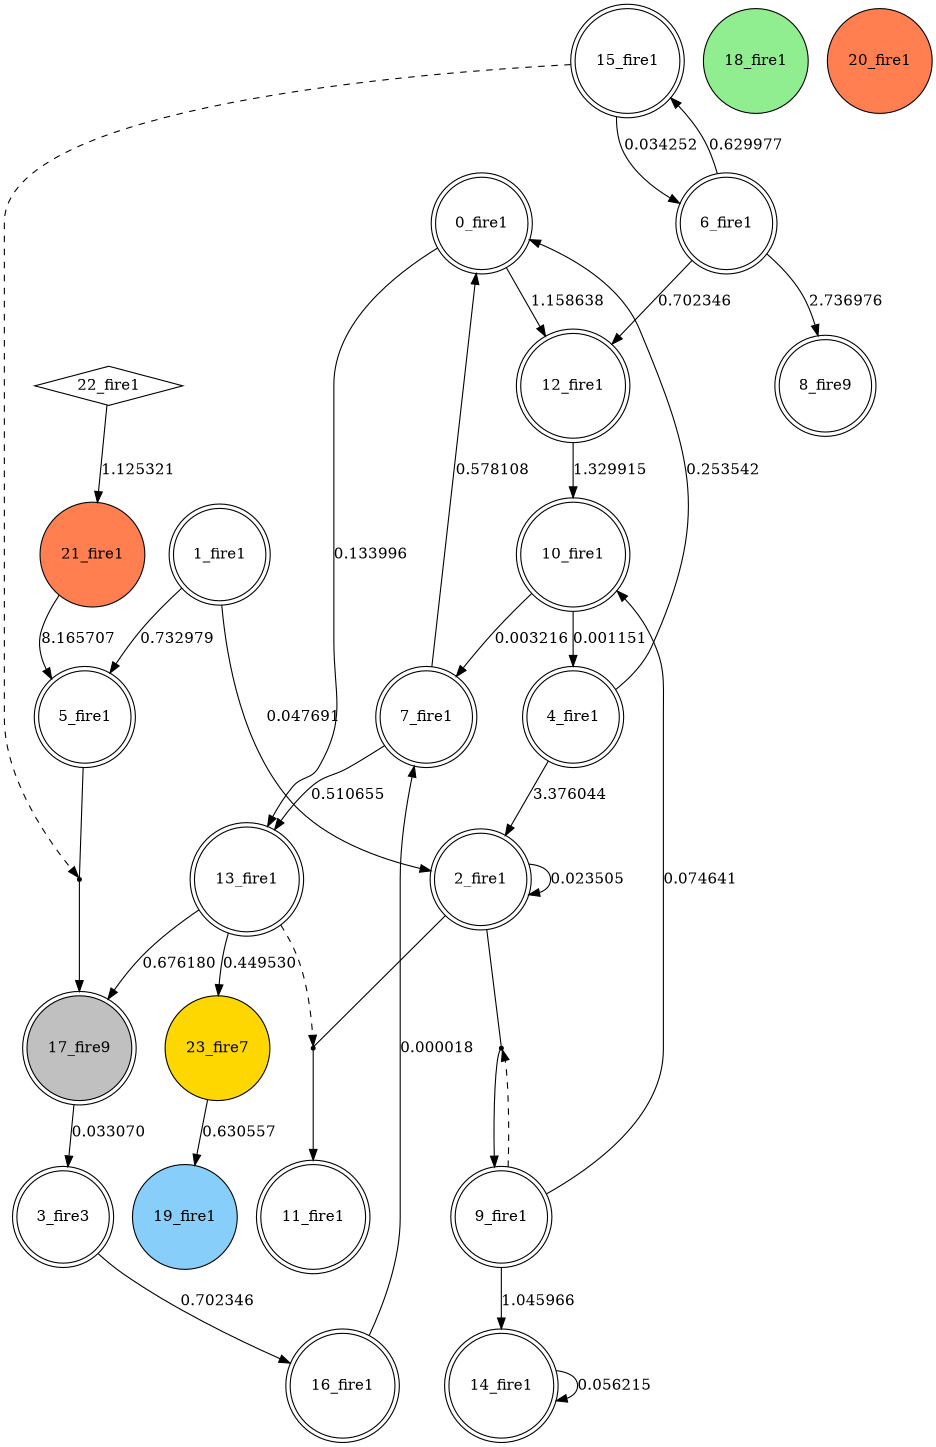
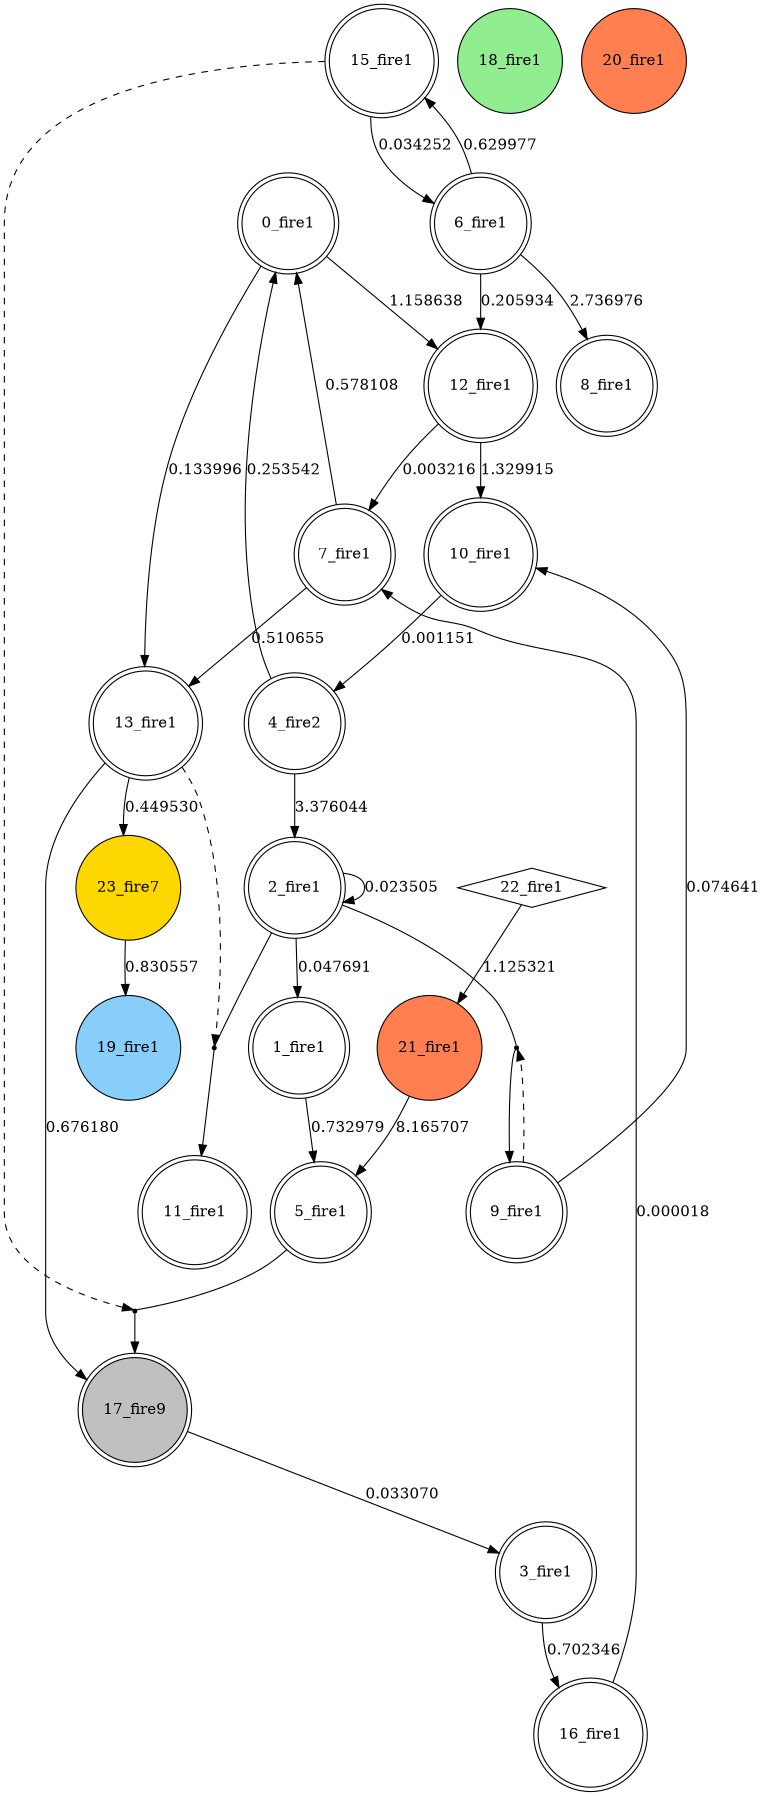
(695, 301) -> (518, 301)
(825, 386) -> (607, 386)
(496, 629) -> (404, 460)
(573, 717) -> (295, 723)
(272, 776) -> (297, 962)
(239, 1133) -> (162, 968)
(63, 1217) -> (546, 1572)
(501, 1386) -> none
